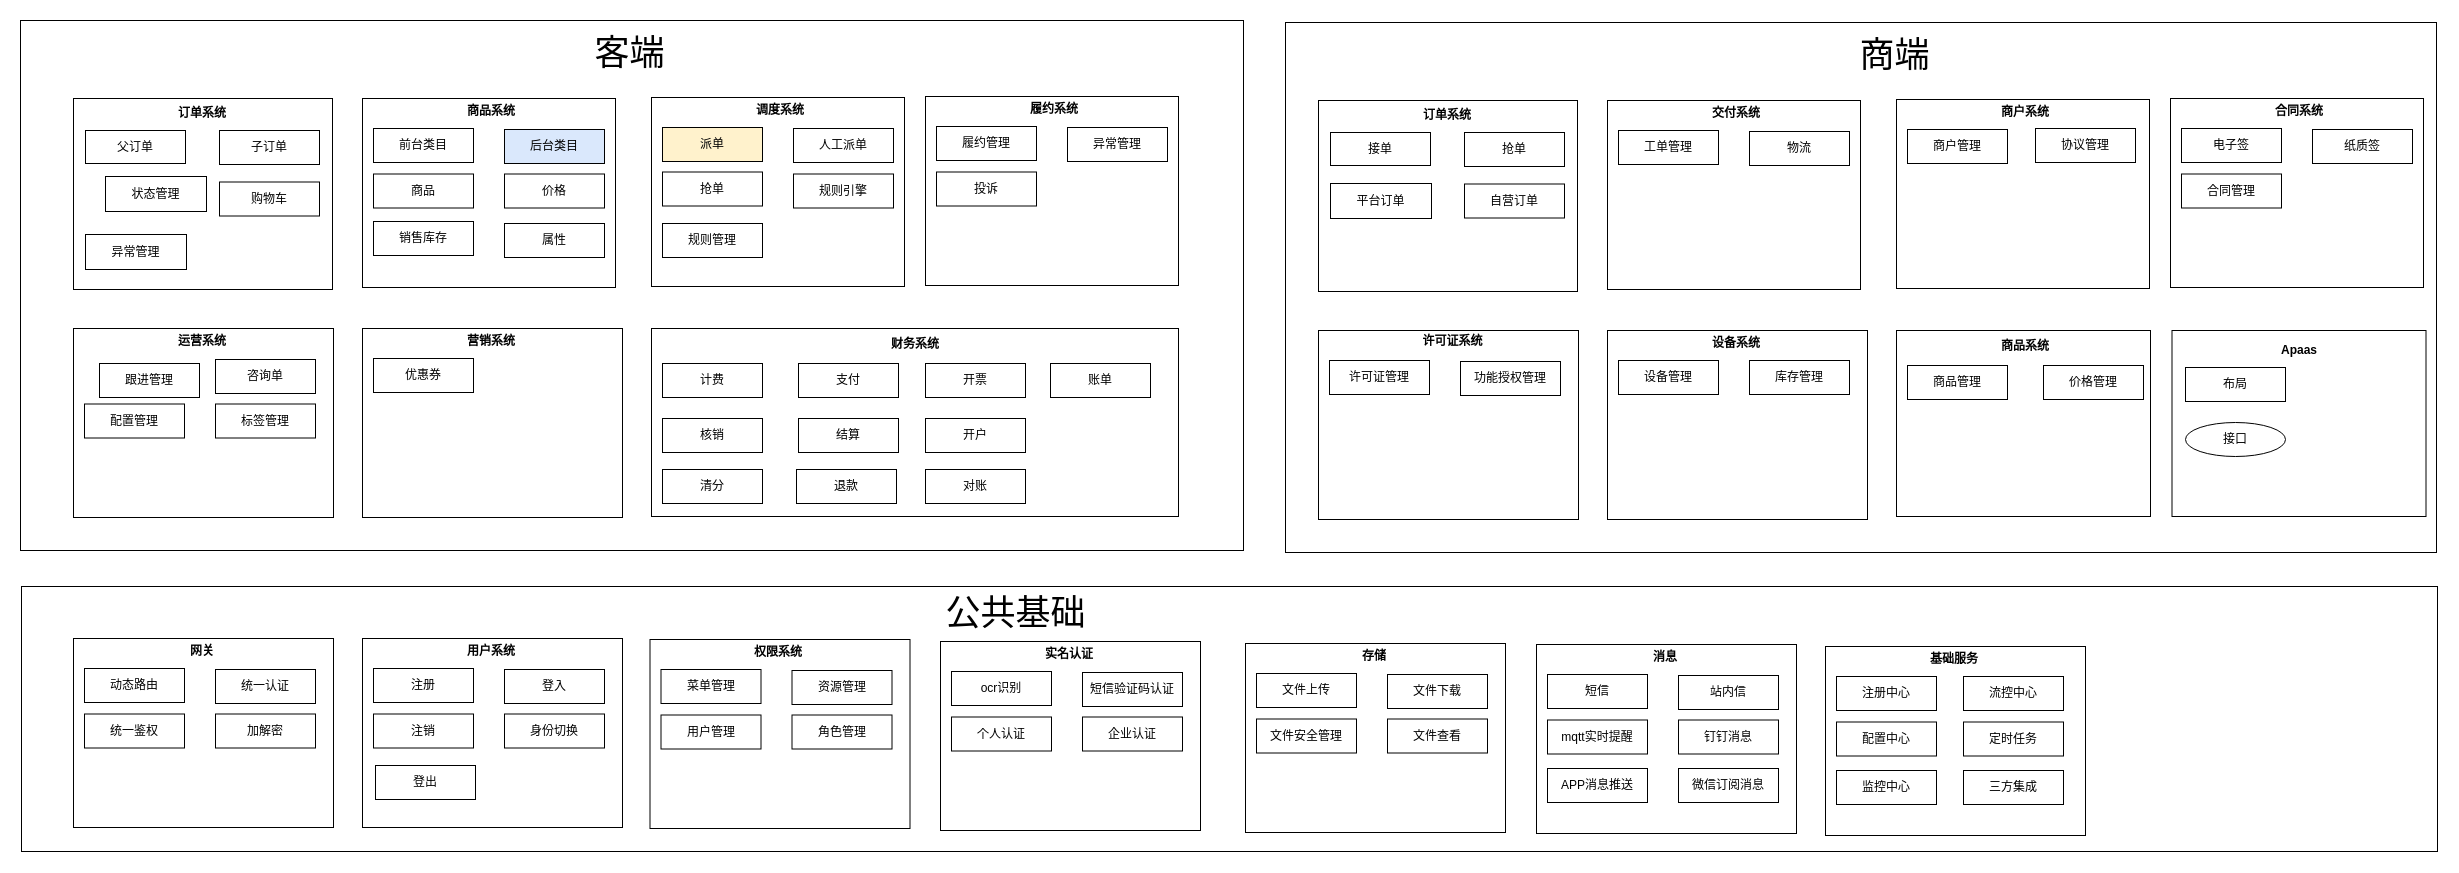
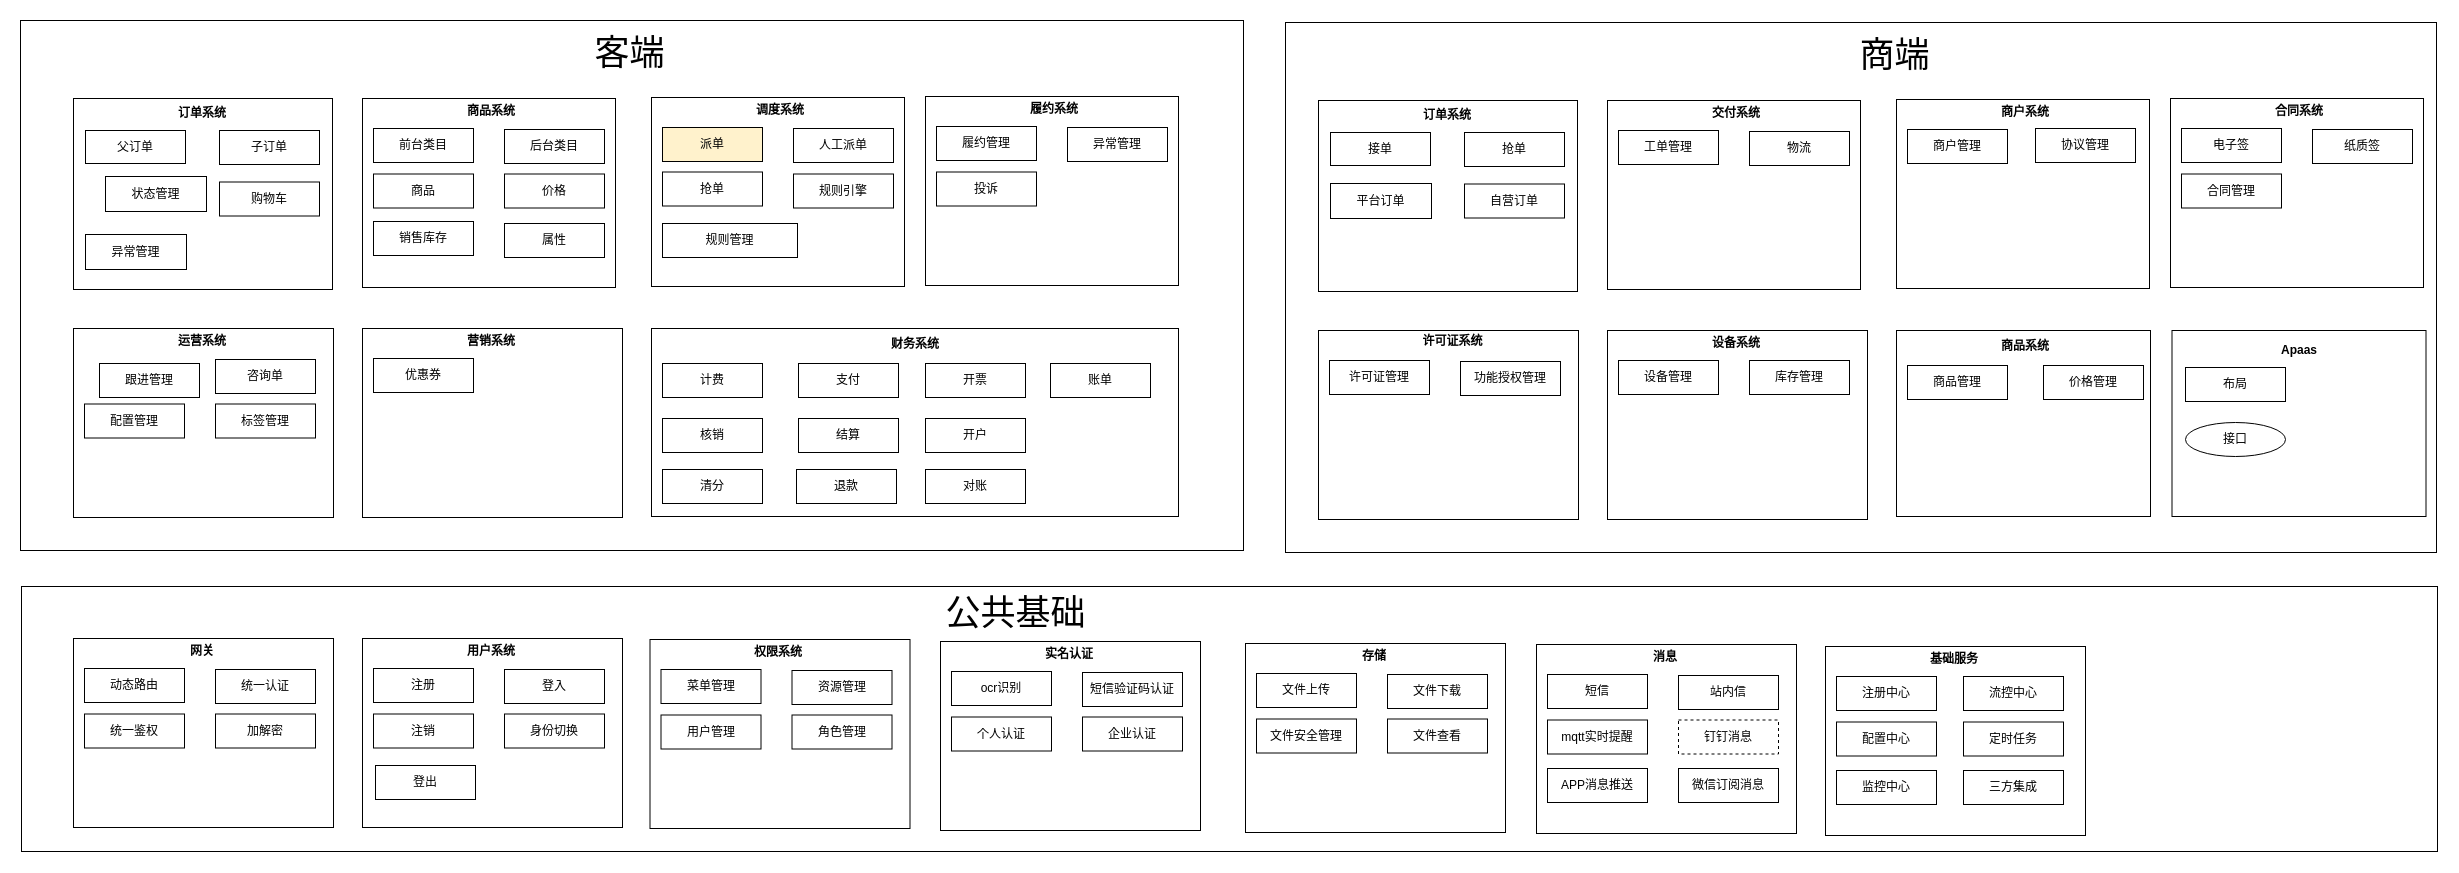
(555, 147) -> (555, 147)
(713, 241) -> (730, 241)
(1729, 737) -> (1729, 737)
